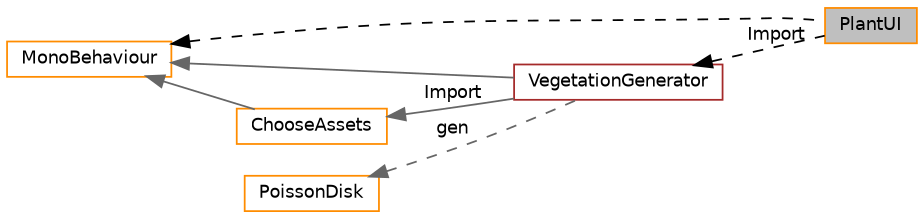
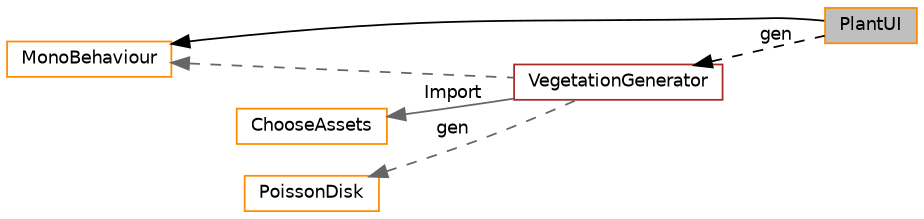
(507, 21) -> (507, 21)
(774, 35) -> (774, 35)
(352, 71) -> (352, 71)
(209, 95) -> none
